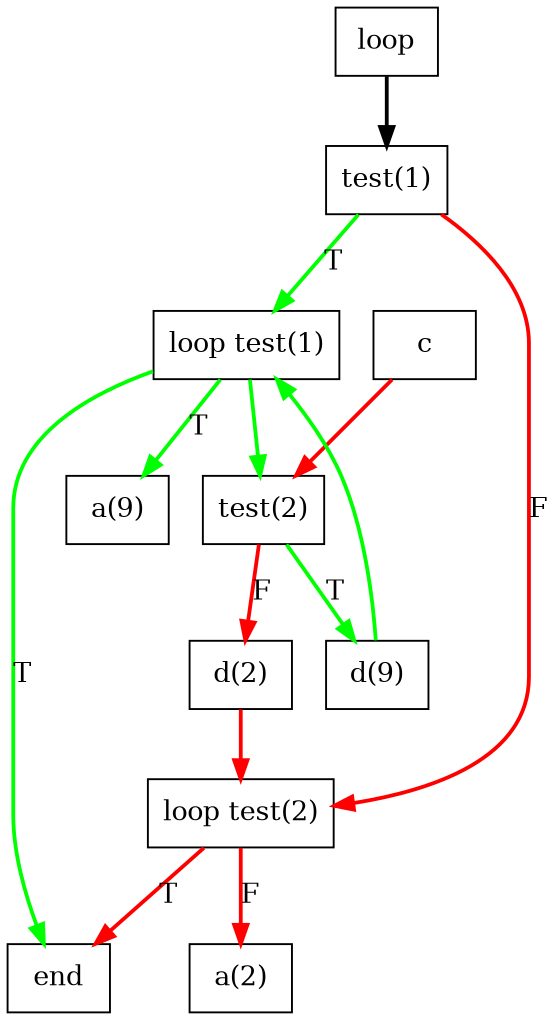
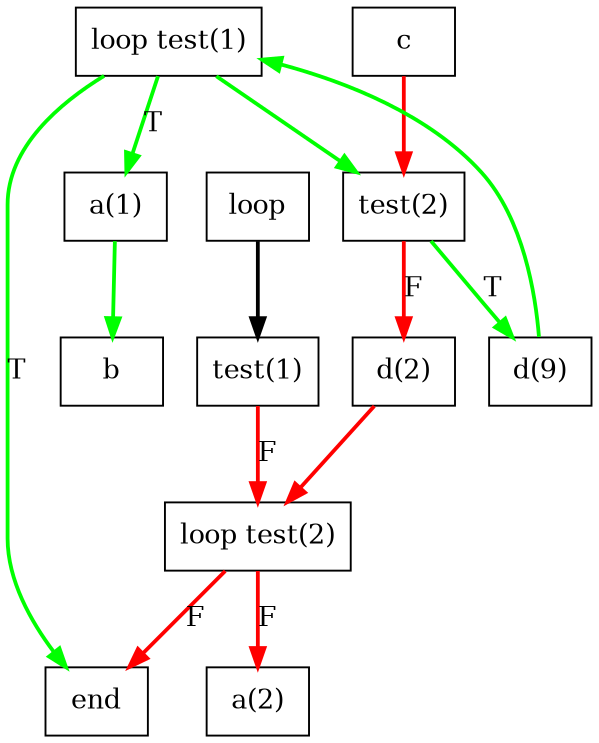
(323, 255) -> none
none -> (112, 372)
(118, 510) -> (116, 207)
(169, 896) -> (195, 619)
